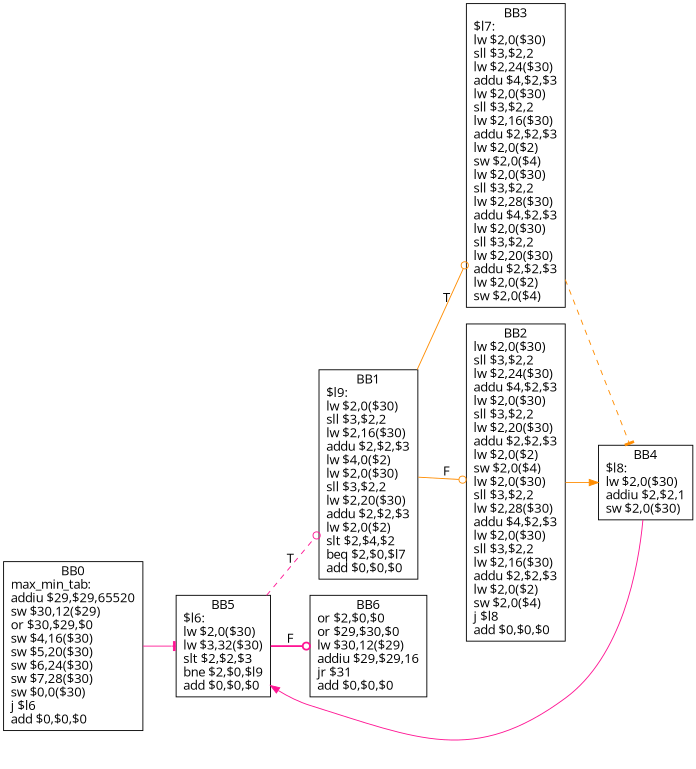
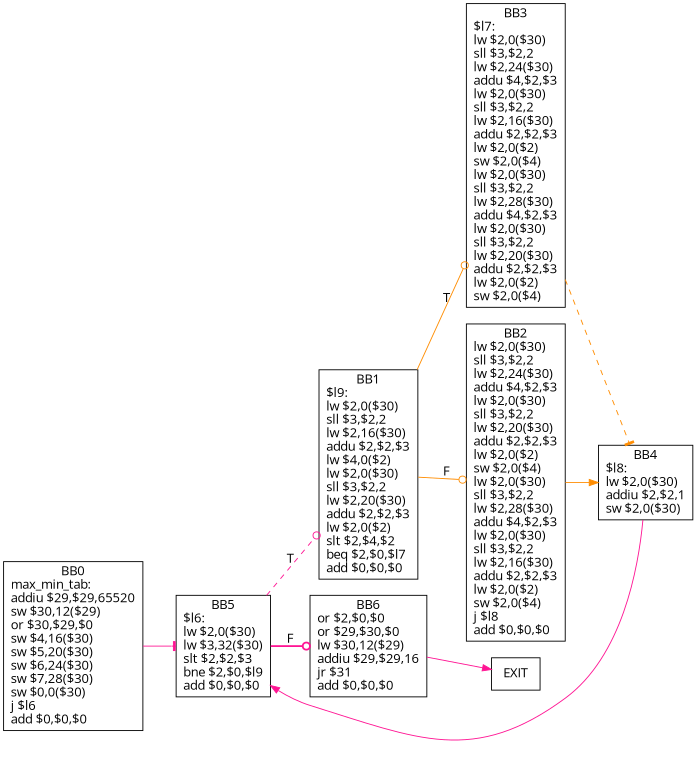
none -> (516, 674)
